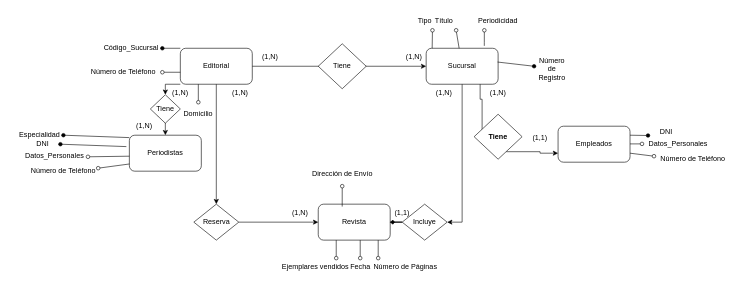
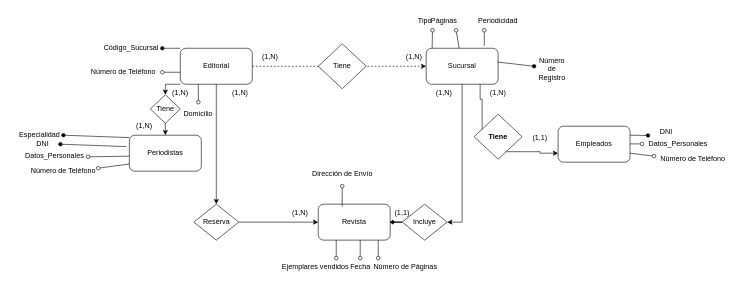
(444, 21) -> (444, 21)
(285, 66) -> (285, 66)
